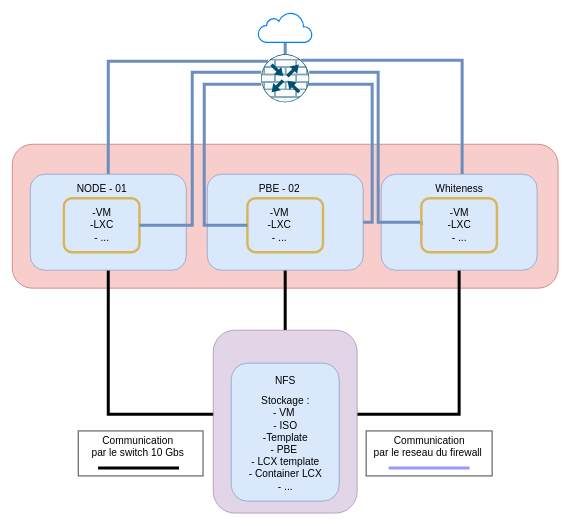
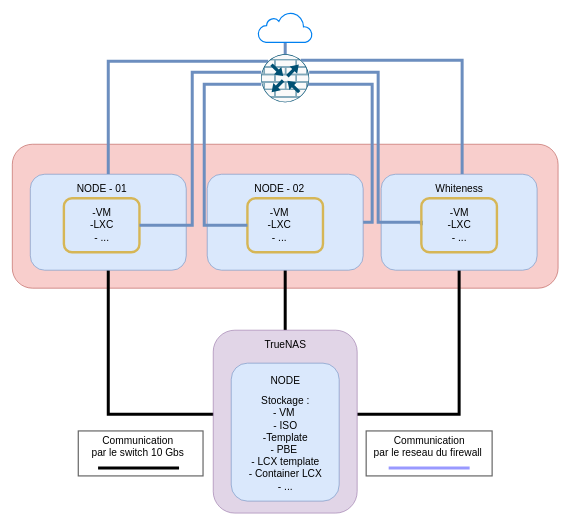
(280, 189) -> (280, 189)
none -> (285, 345)
(286, 381) -> (286, 381)
